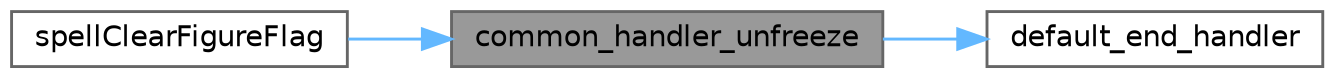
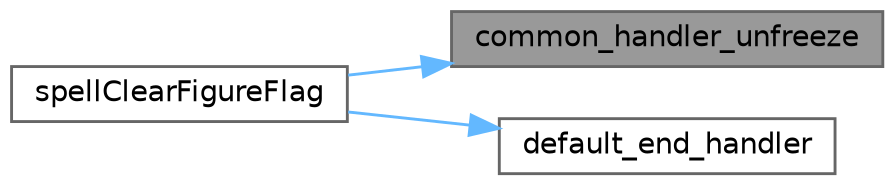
(920, 39) -> (409, 119)
